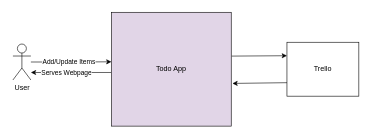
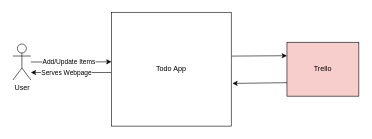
(171, 69) -> (171, 69)
(323, 69) -> (323, 69)
